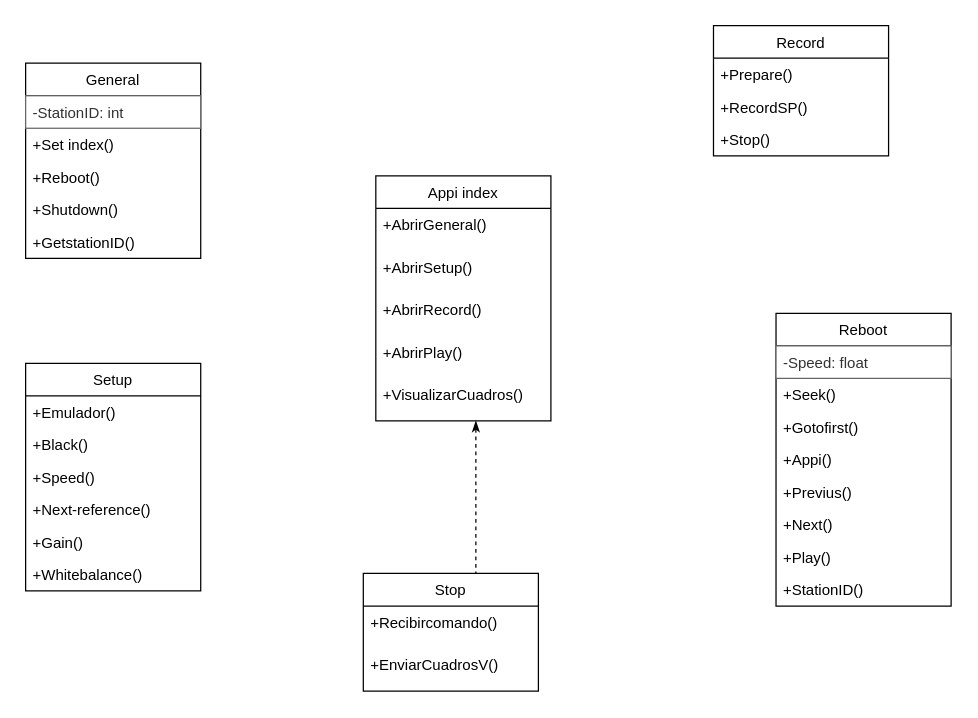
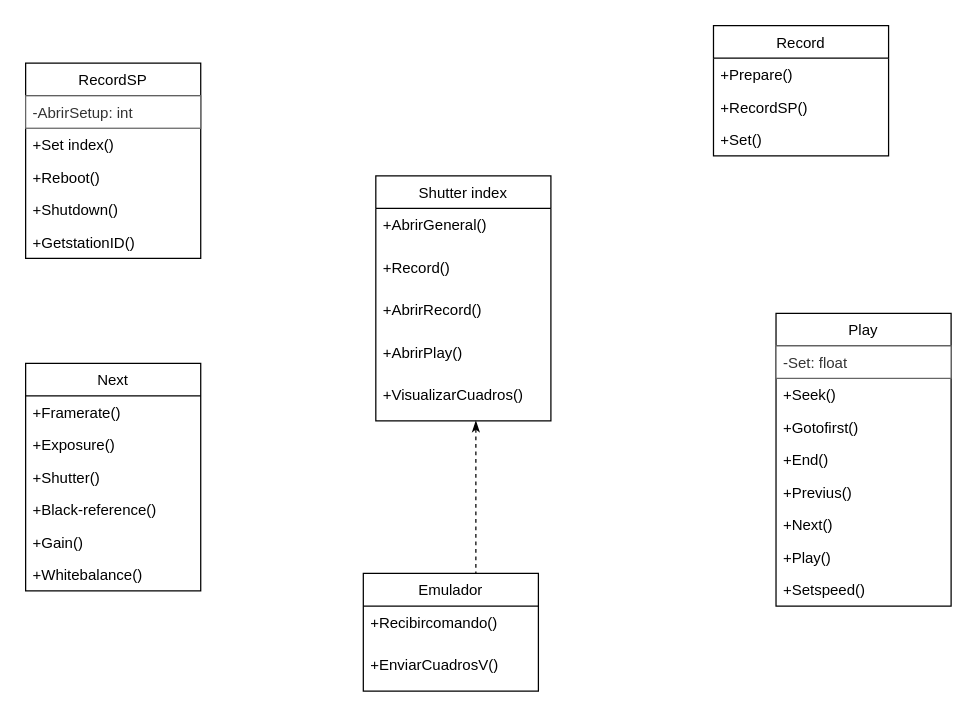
(113, 80) -> (113, 80)
(88, 113) -> (92, 113)
(749, 140) -> (745, 140)
(463, 193) -> (463, 193)
(435, 268) -> (420, 268)
(863, 330) -> (863, 330)
(831, 363) -> (823, 363)
(113, 380) -> (113, 380)
(77, 413) -> (83, 413)
(64, 445) -> (79, 445)
(810, 460) -> (808, 460)
(66, 478) -> (75, 478)
(104, 510) -> (106, 510)
(450, 590) -> (450, 590)
(831, 590) -> (829, 590)
